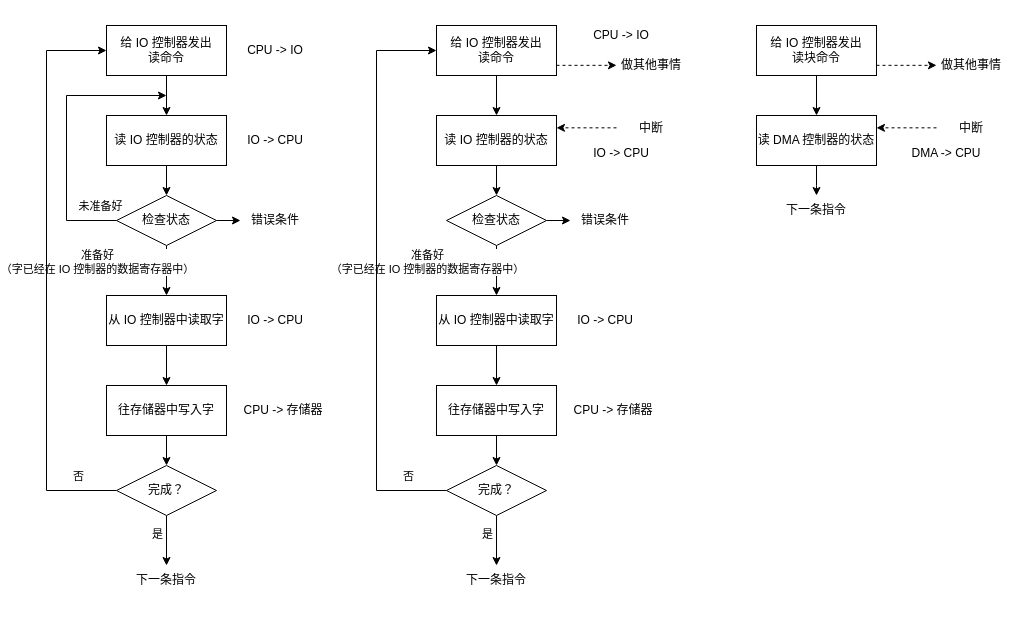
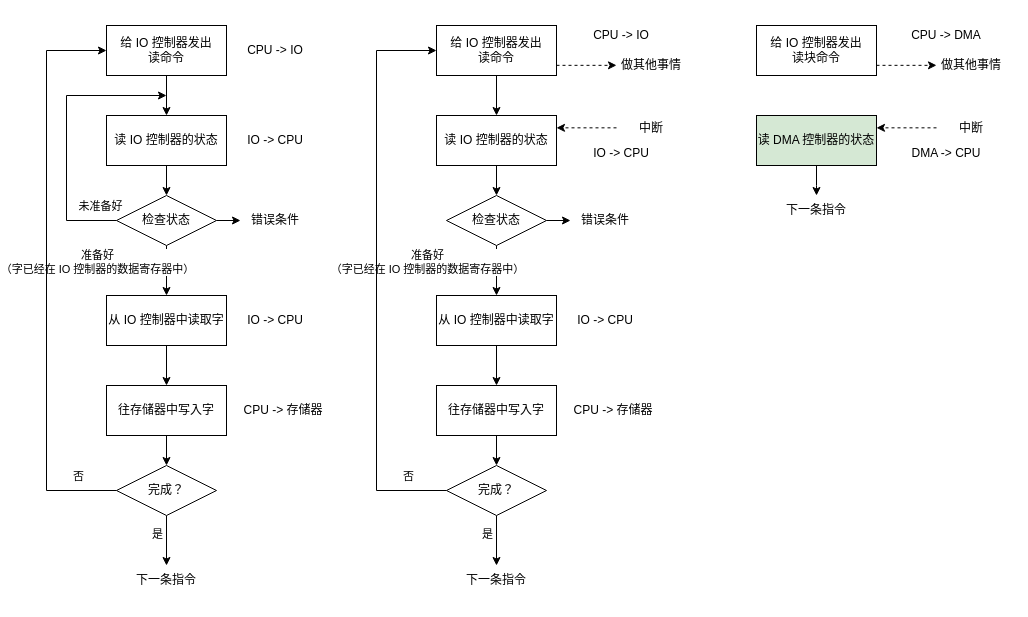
none -> (947, 36)
(817, 92) -> none
(817, 141) -> (817, 141)
